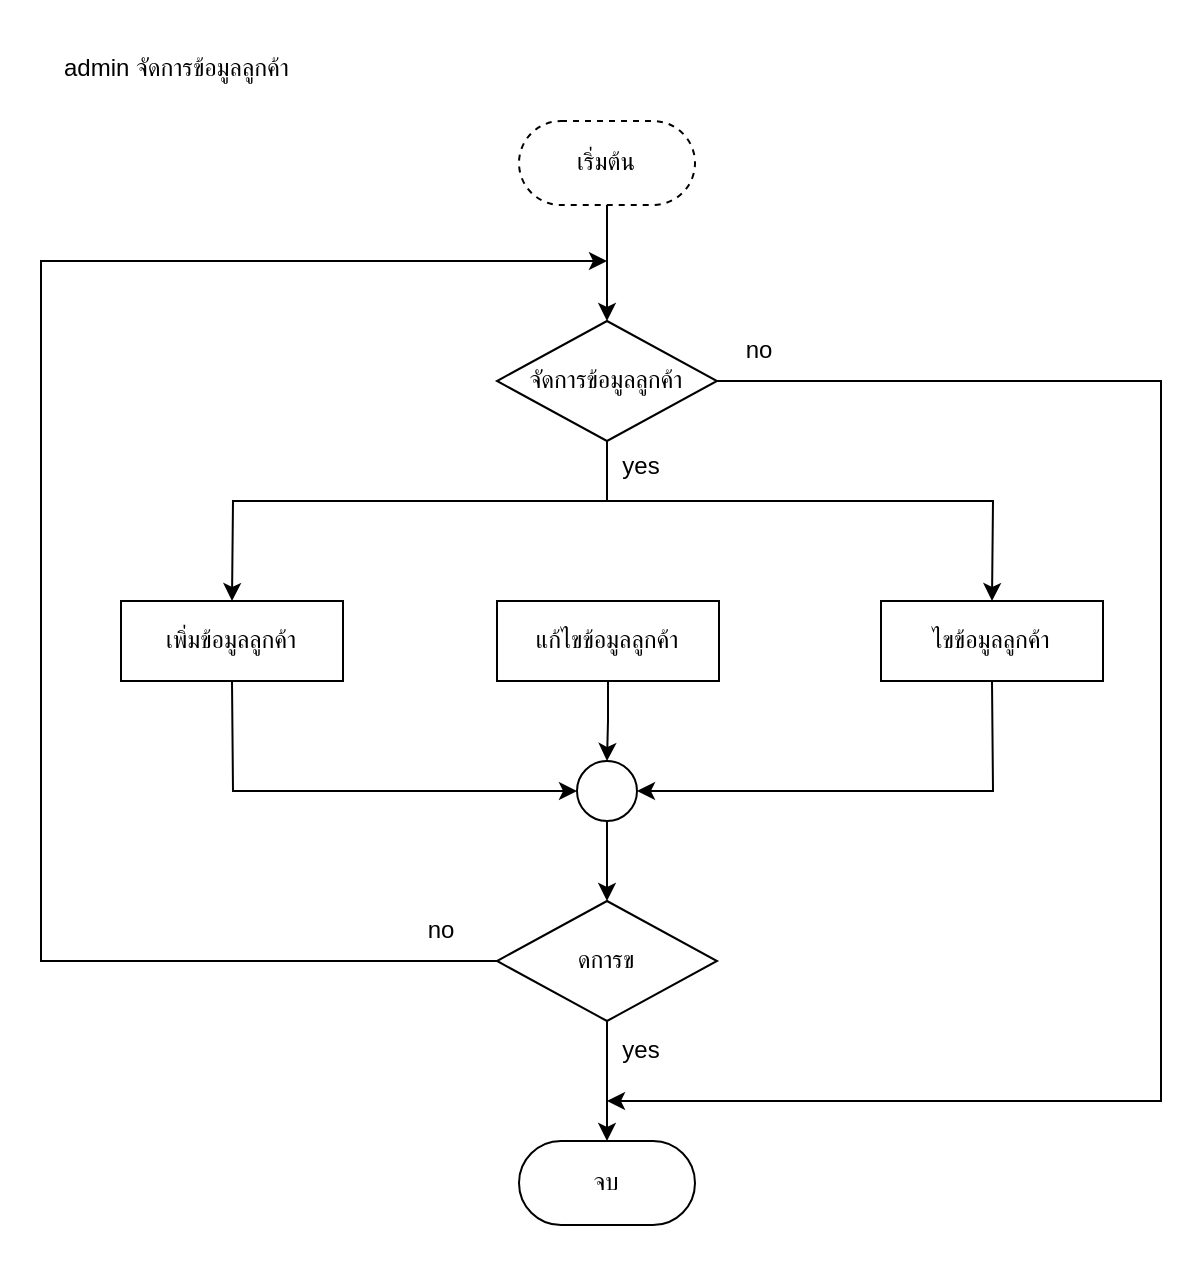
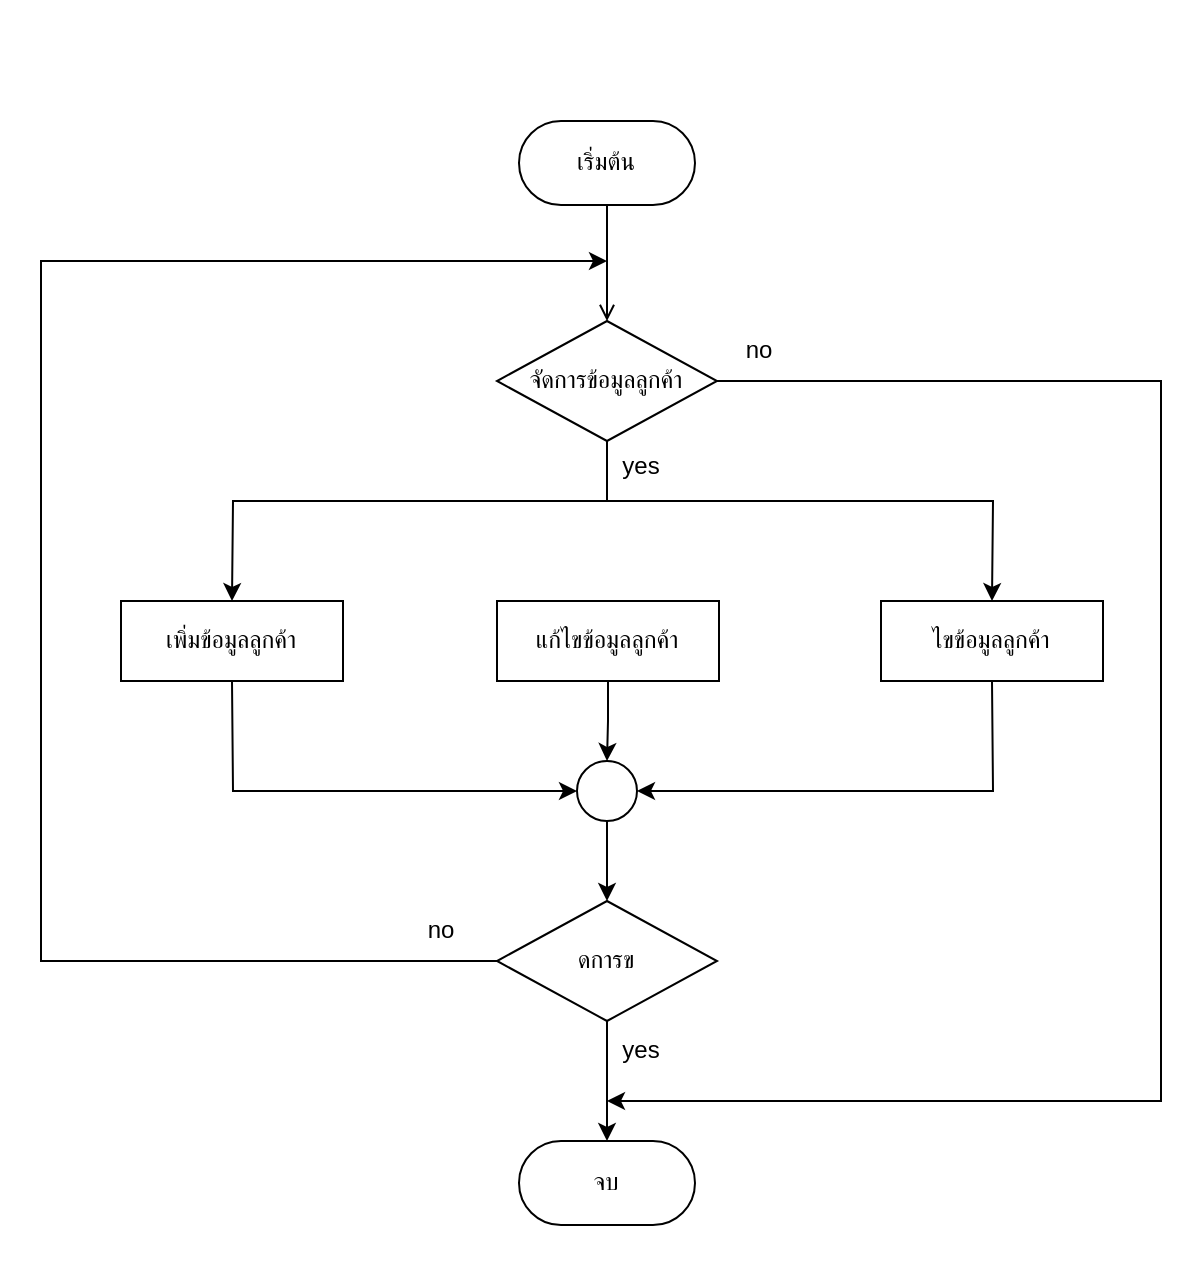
(251, 81) -> none
(607, 163) -> (607, 163)
(607, 306) -> (607, 308)
